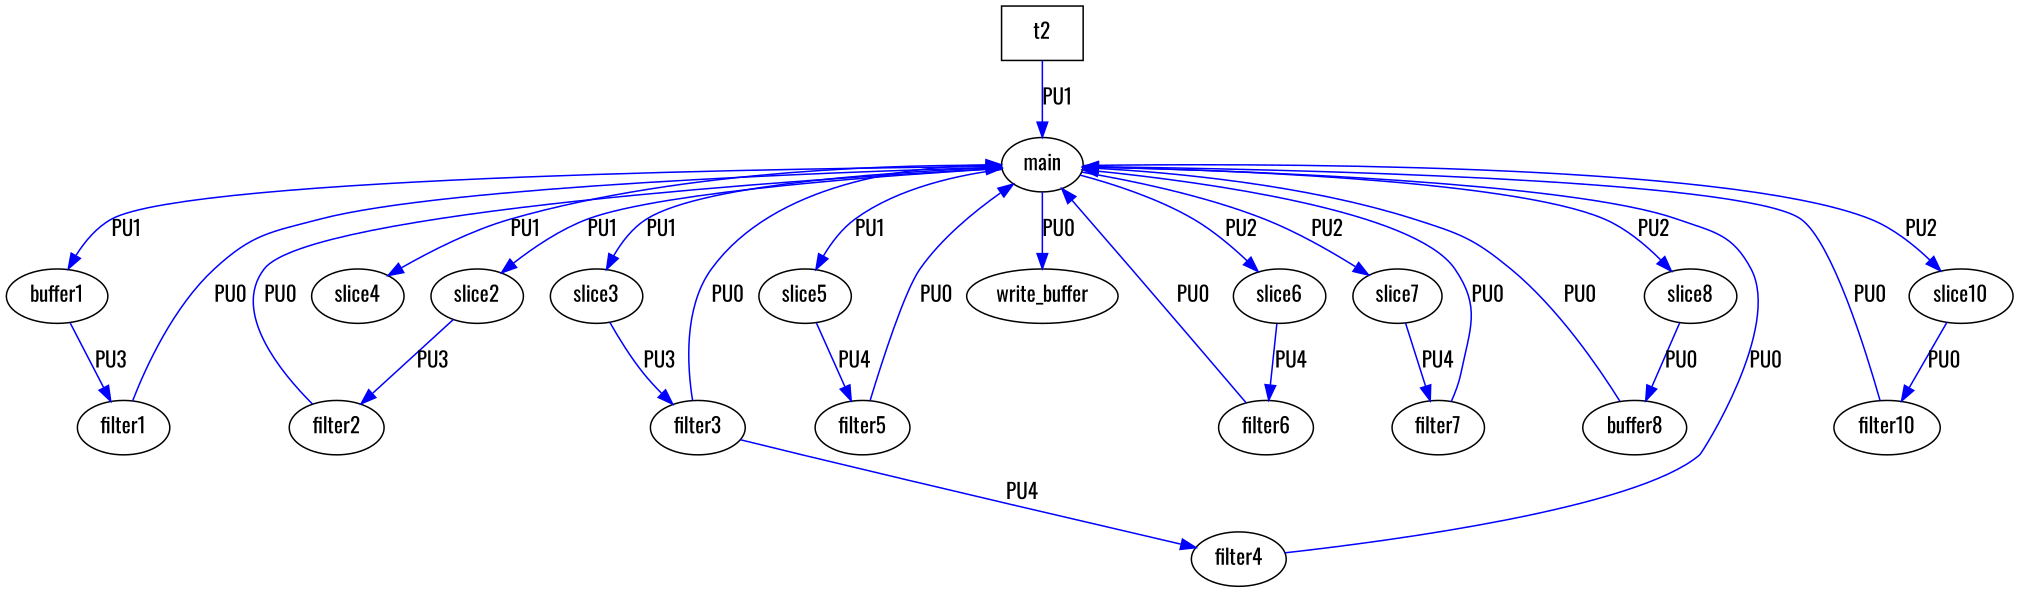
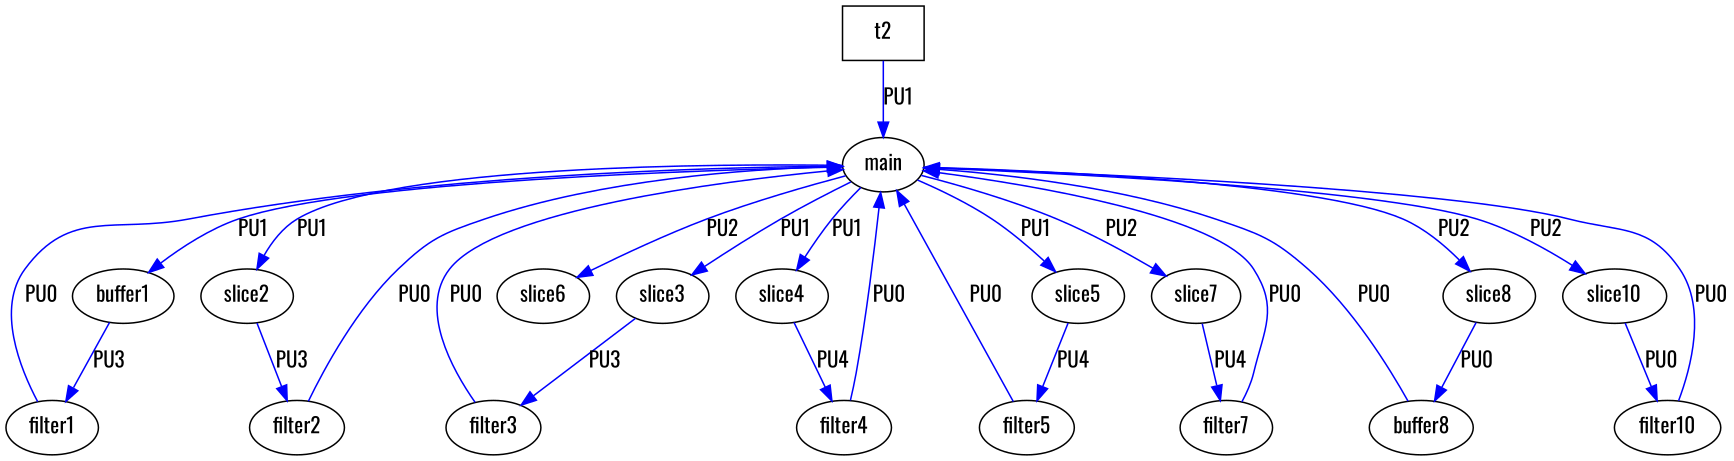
(1042, 296) -> none
(1266, 428) -> none
(960, 493) -> (810, 355)
